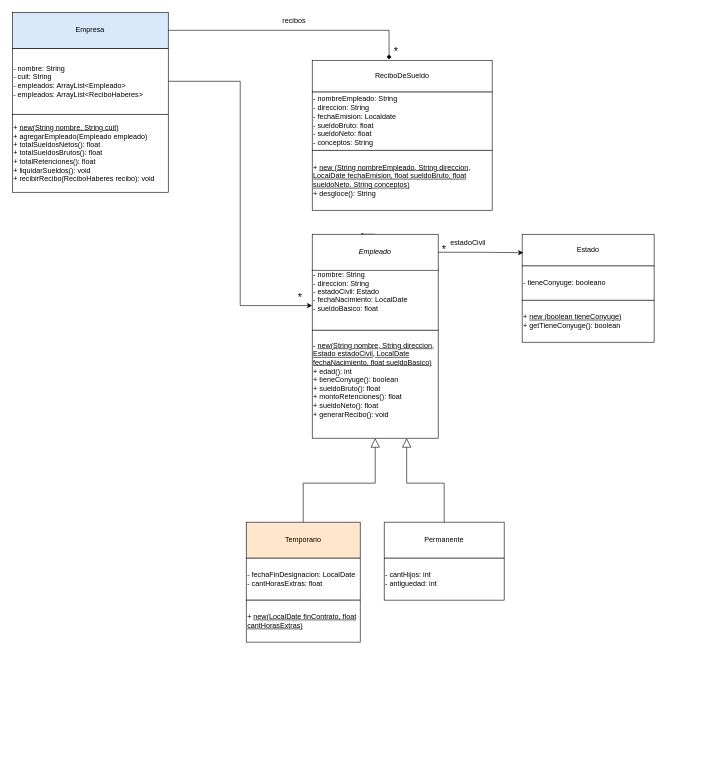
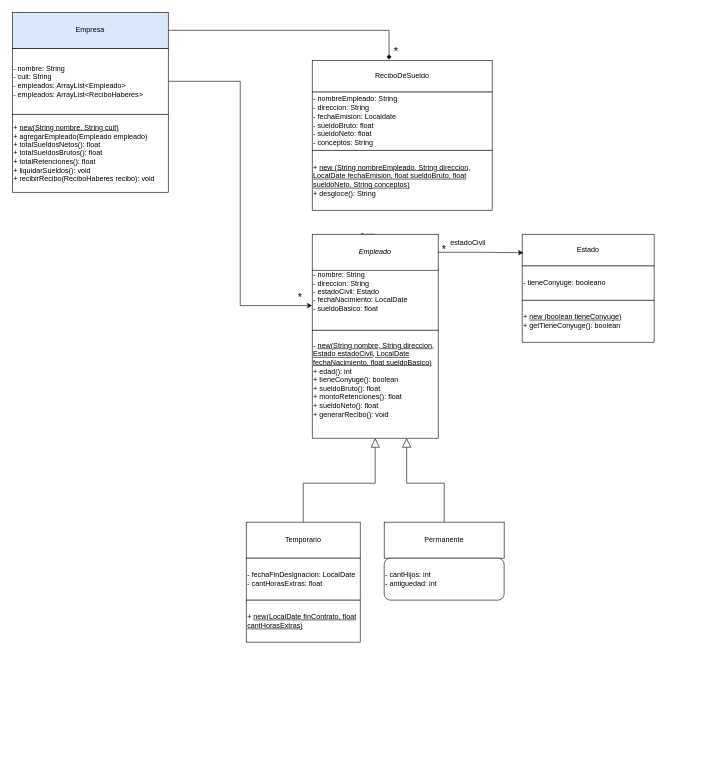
(294, 21) -> none
(303, 540) -> (303, 540)
(444, 579) -> (444, 579)
